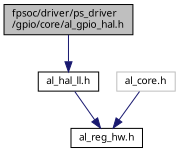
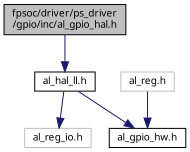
(68, 20) -> (65, 20)
(146, 82) -> (148, 82)
none -> (58, 138)
(107, 138) -> (148, 138)
